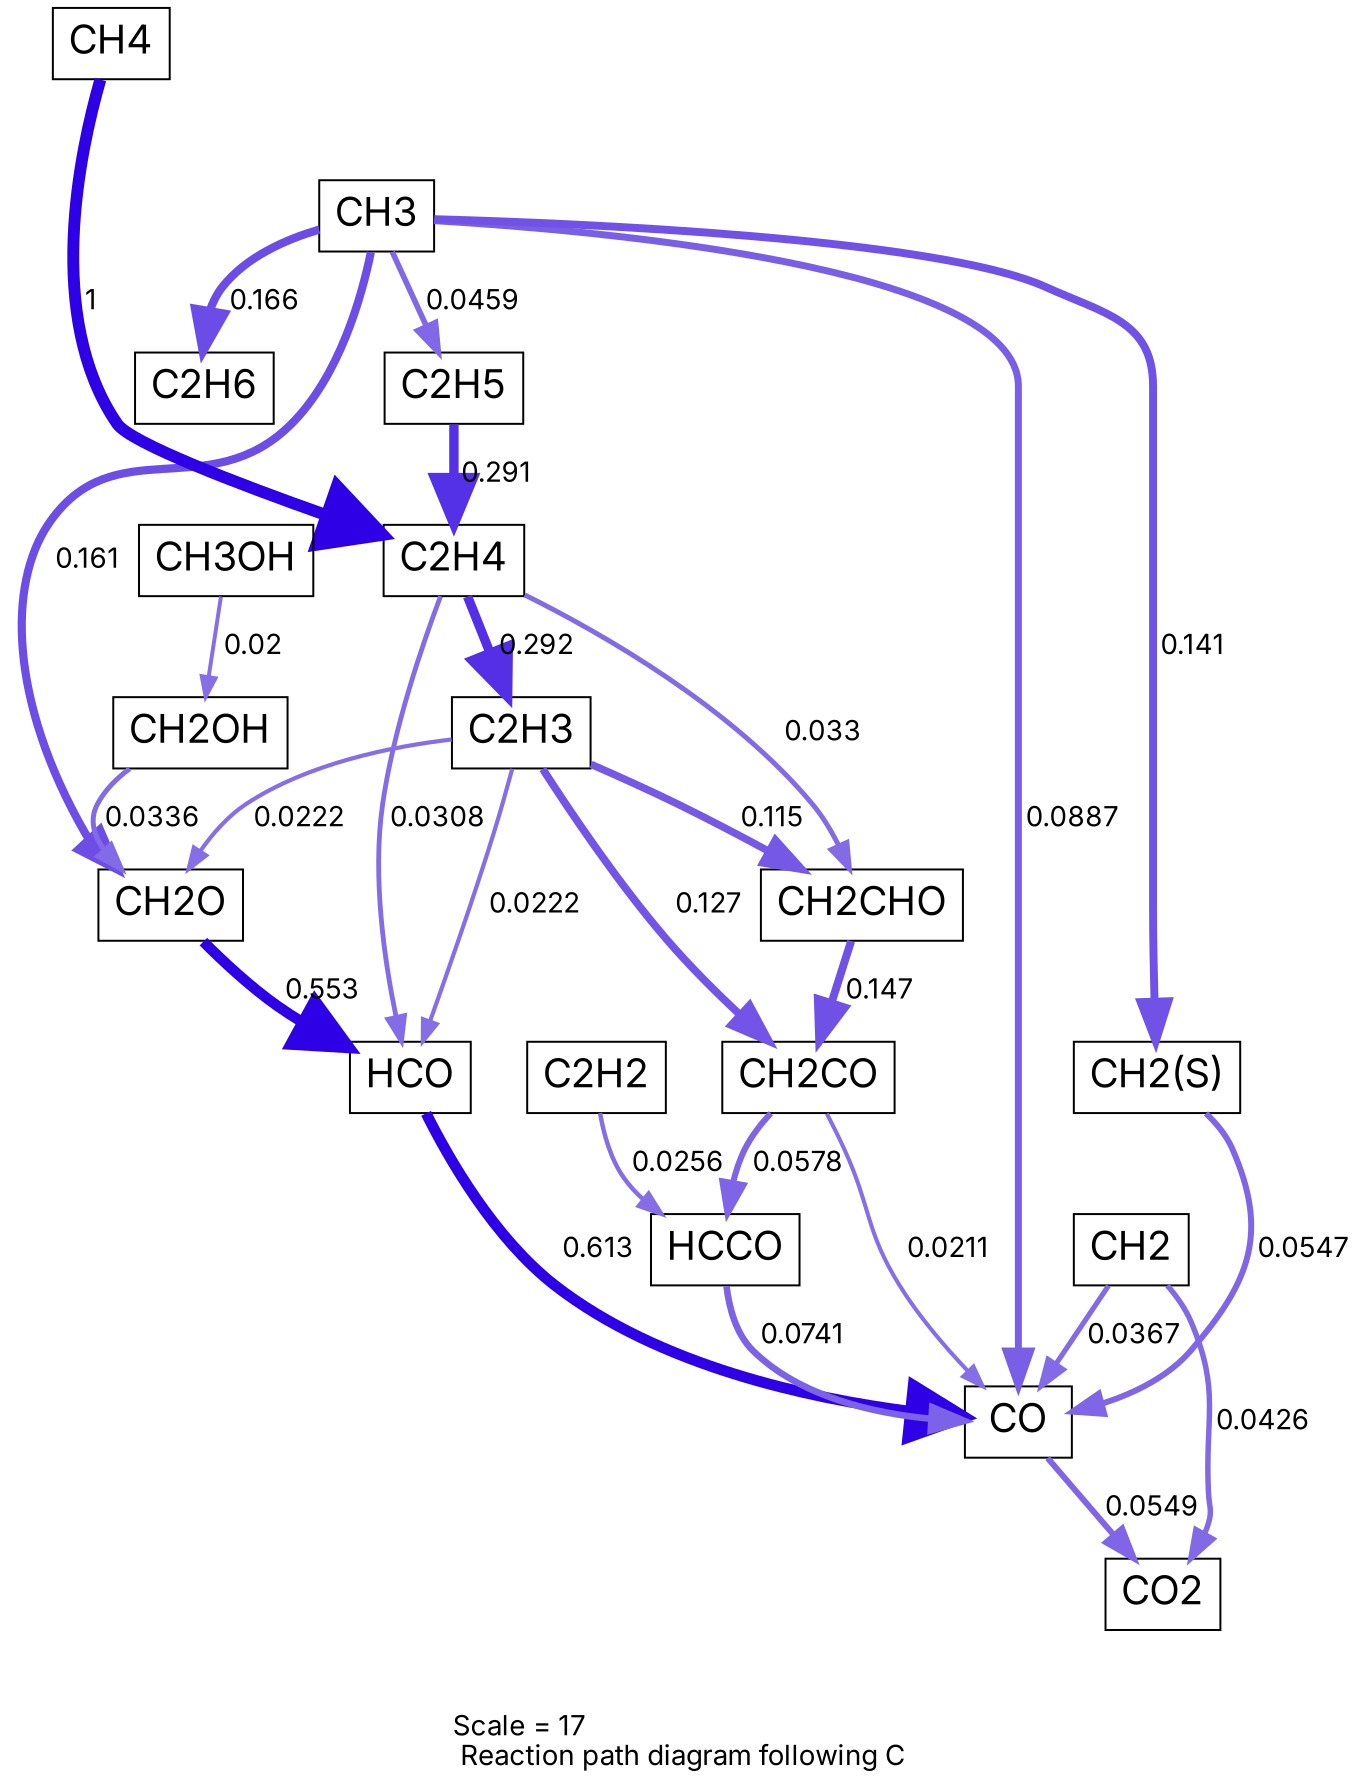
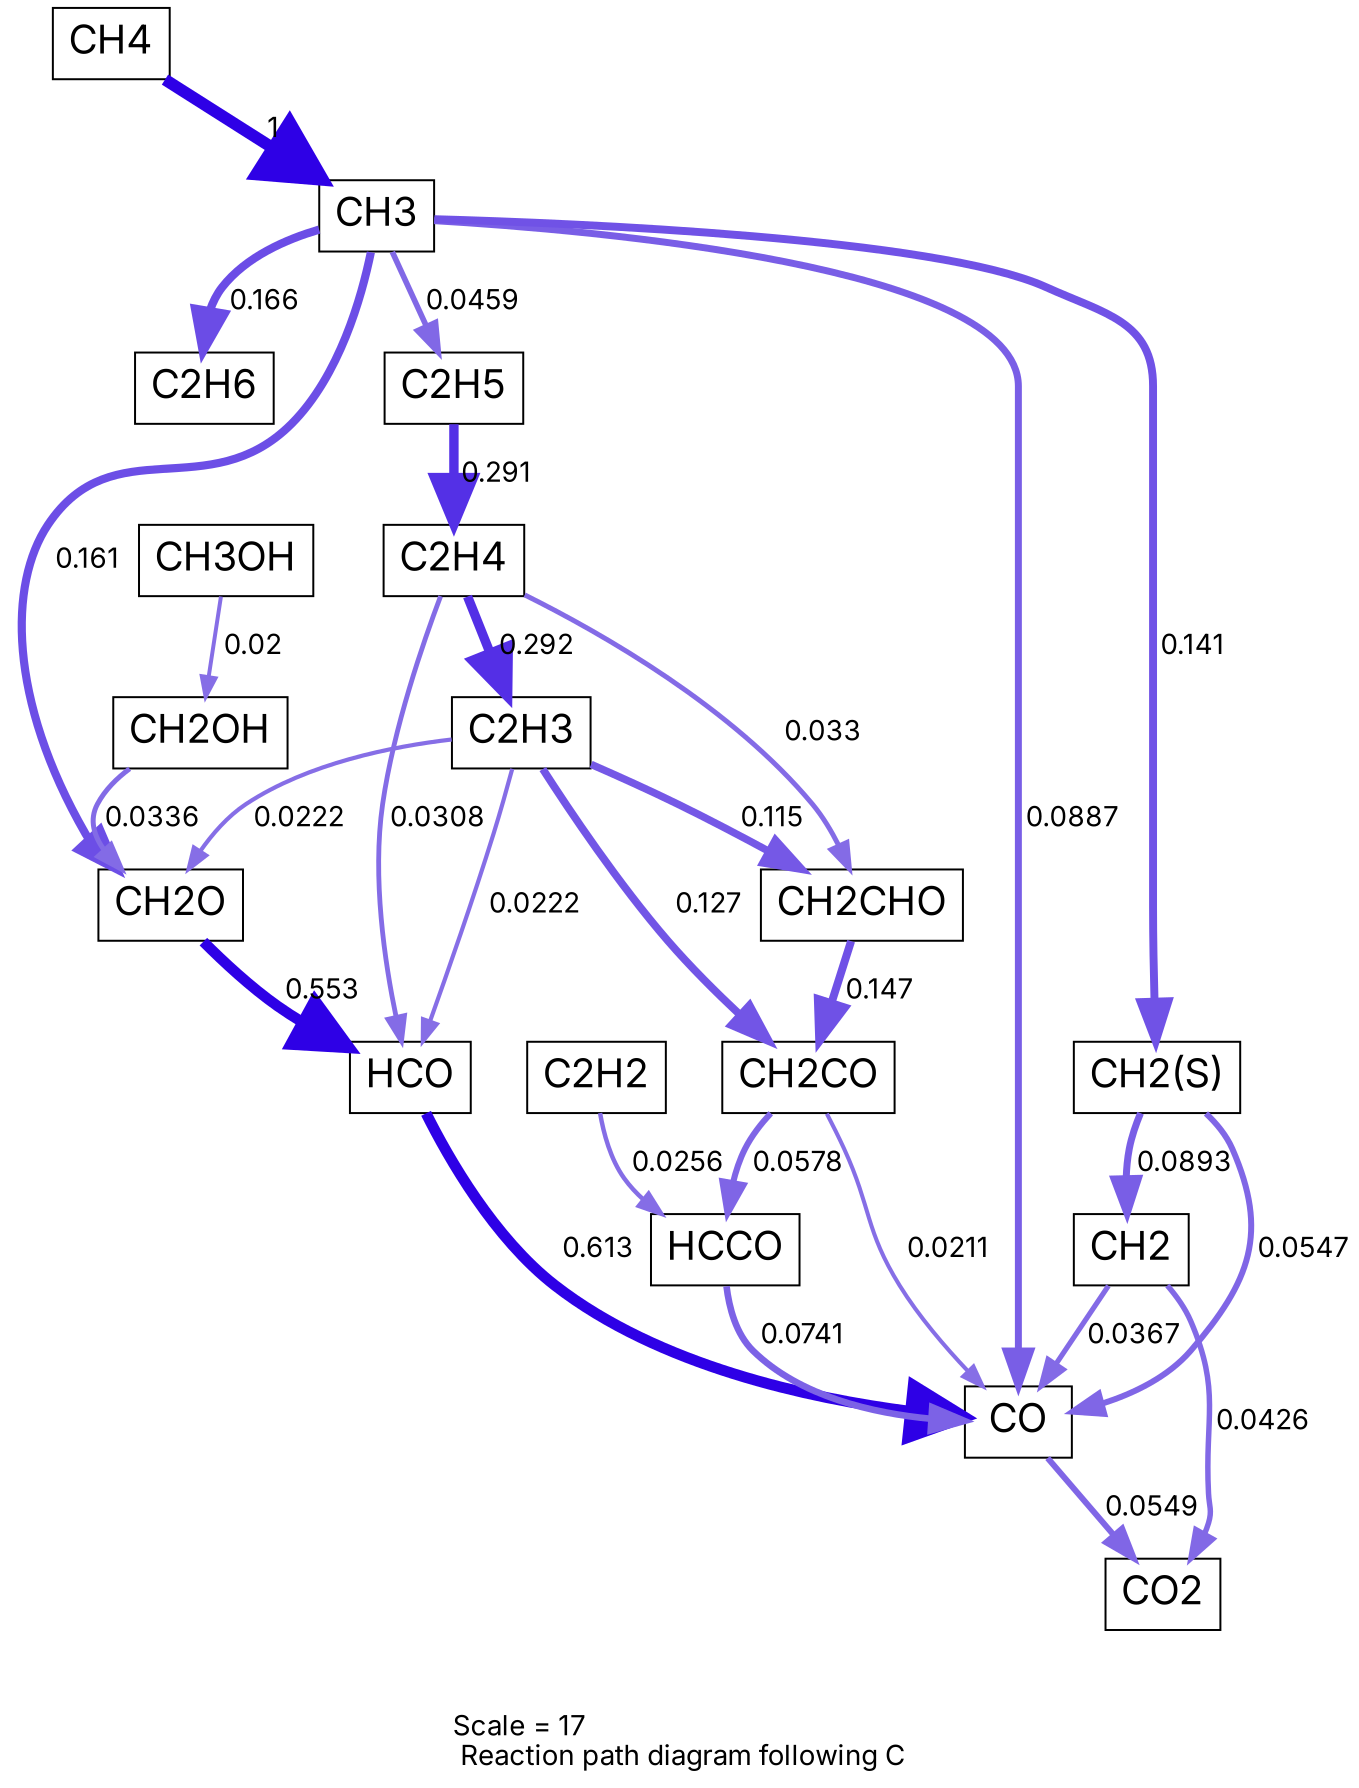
(90, 367) -> (219, 114)
none -> (1130, 1145)
